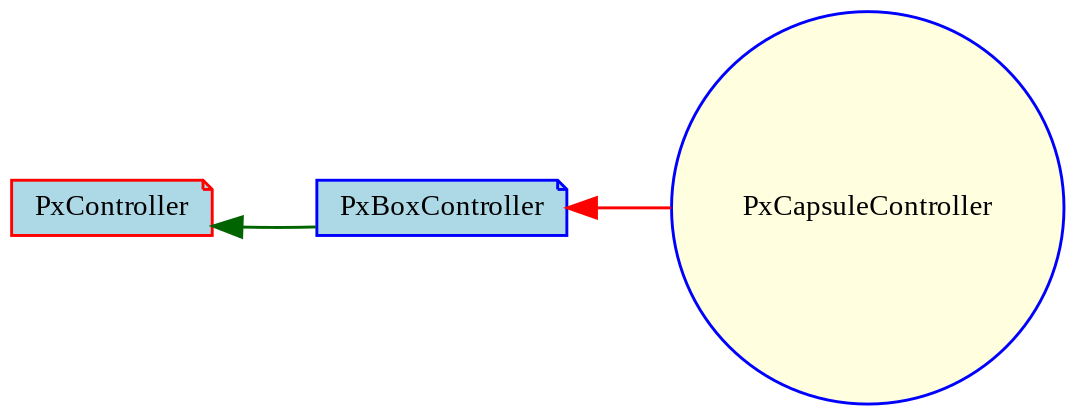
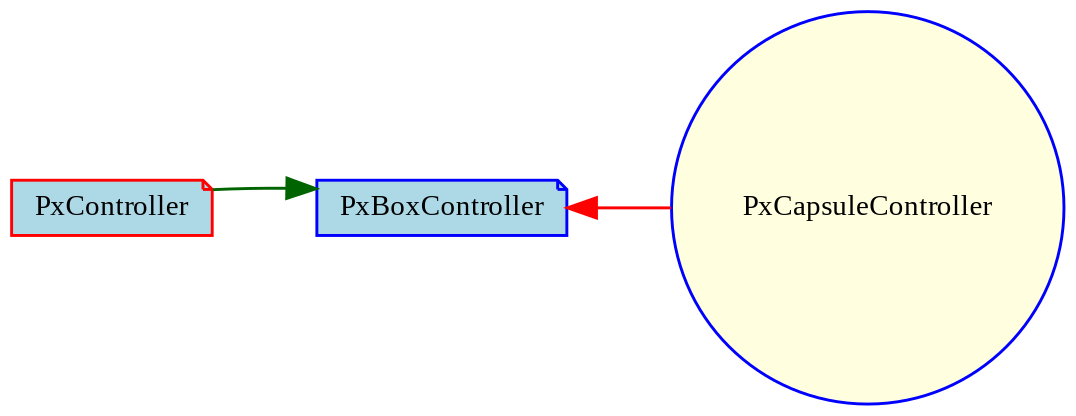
(279, 227) -> (250, 188)
